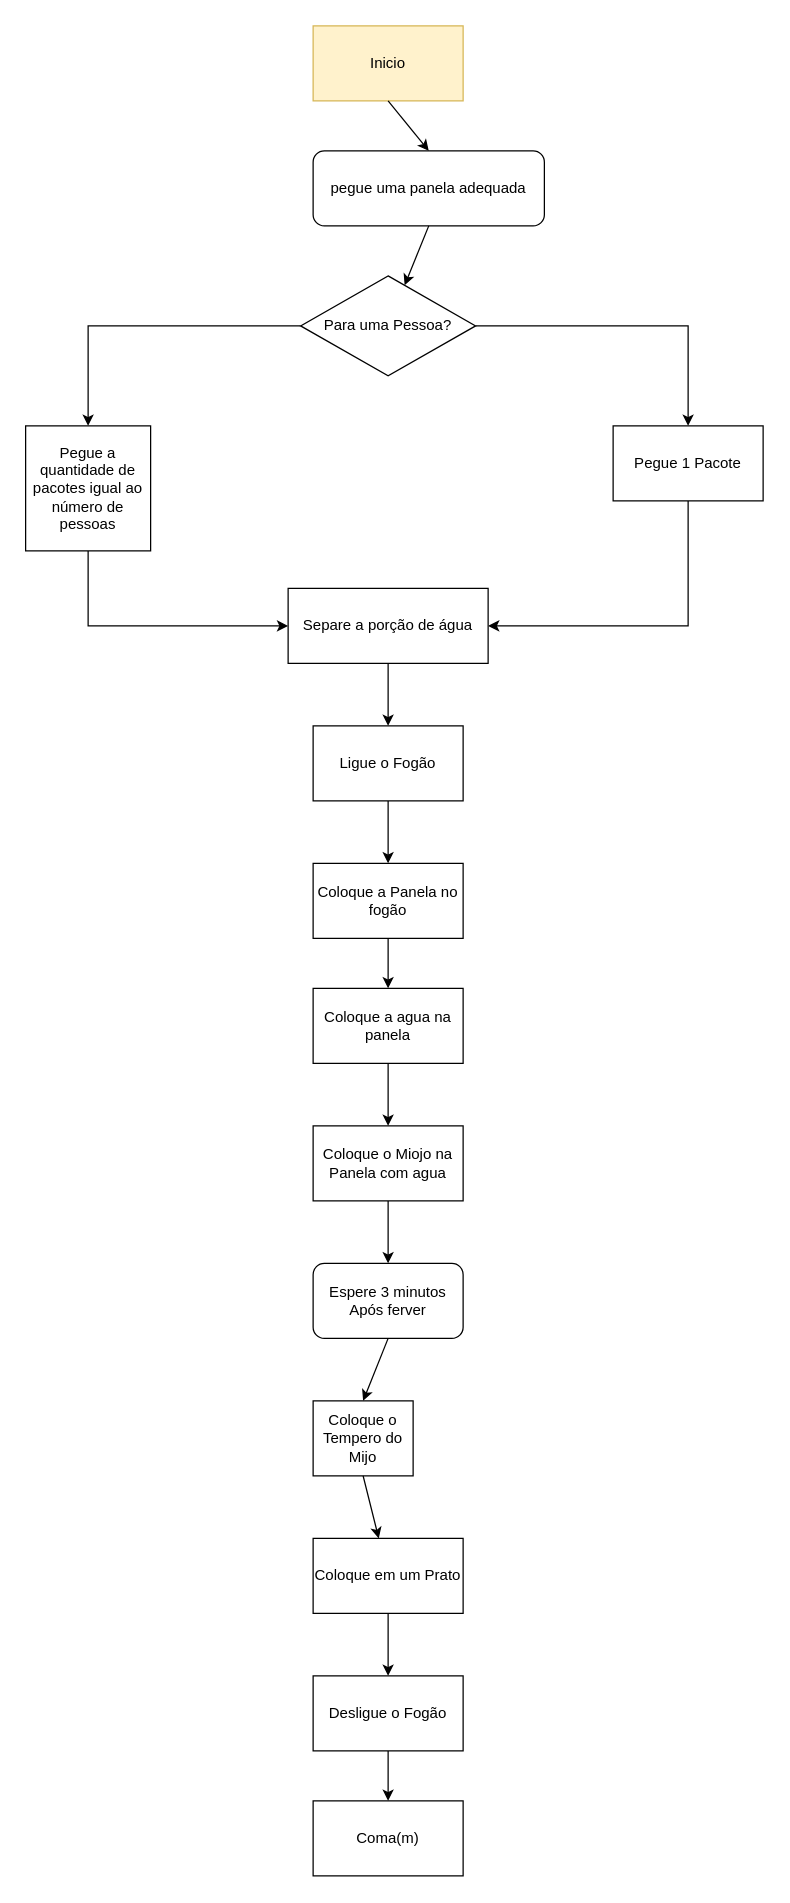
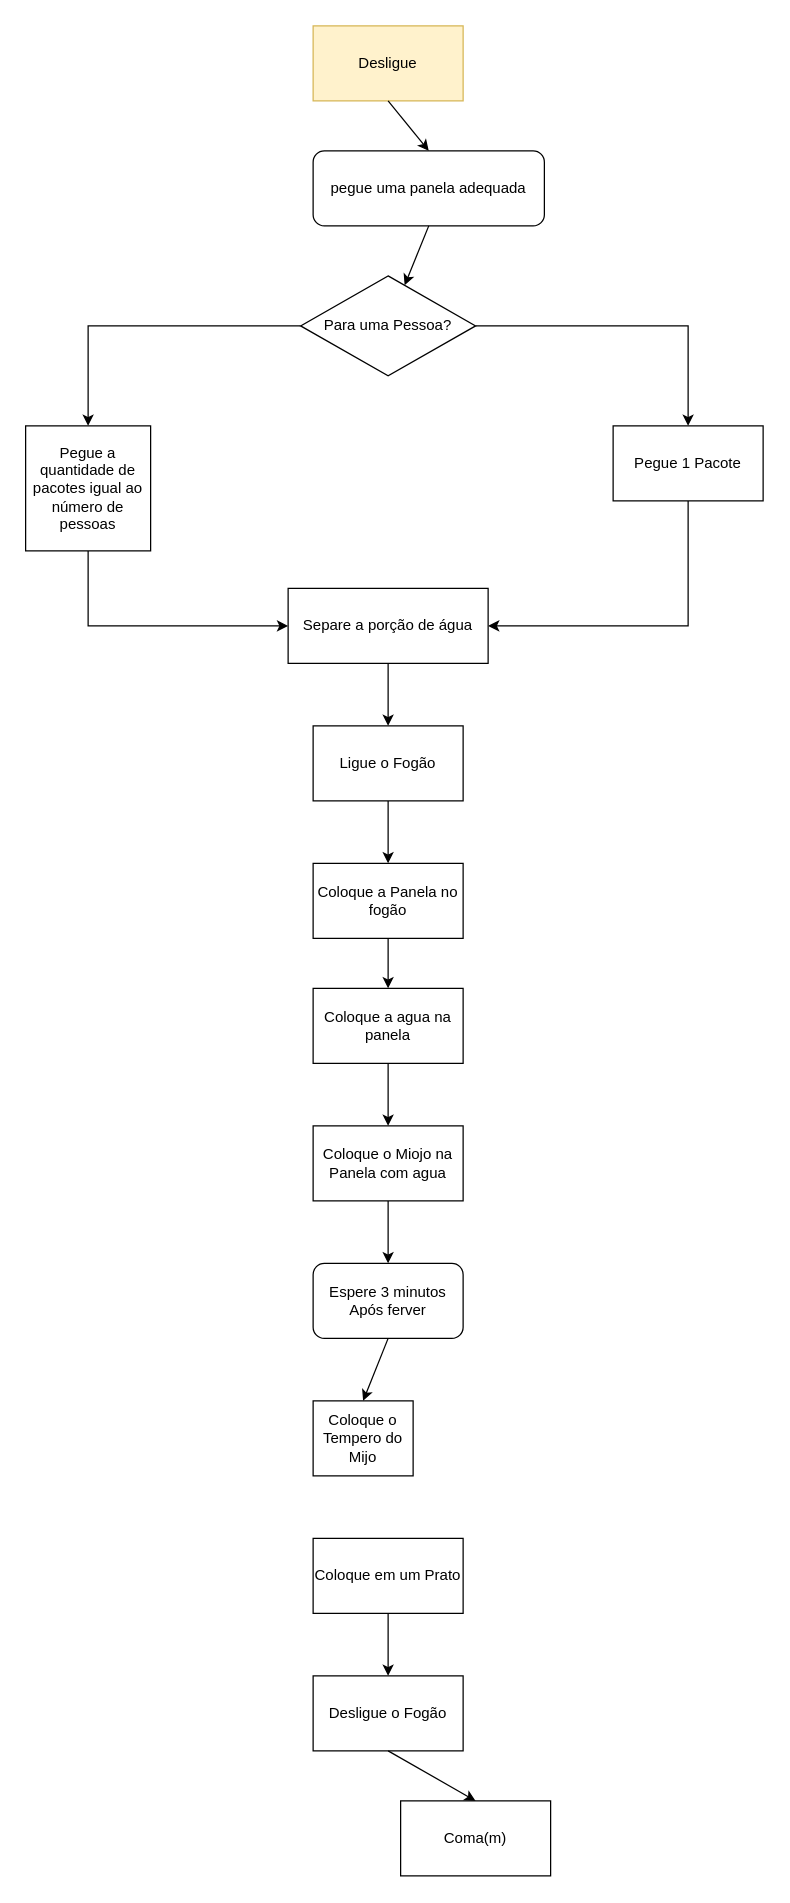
(388, 63) -> (388, 63)
(370, 1503) -> none
(388, 1838) -> (476, 1838)
